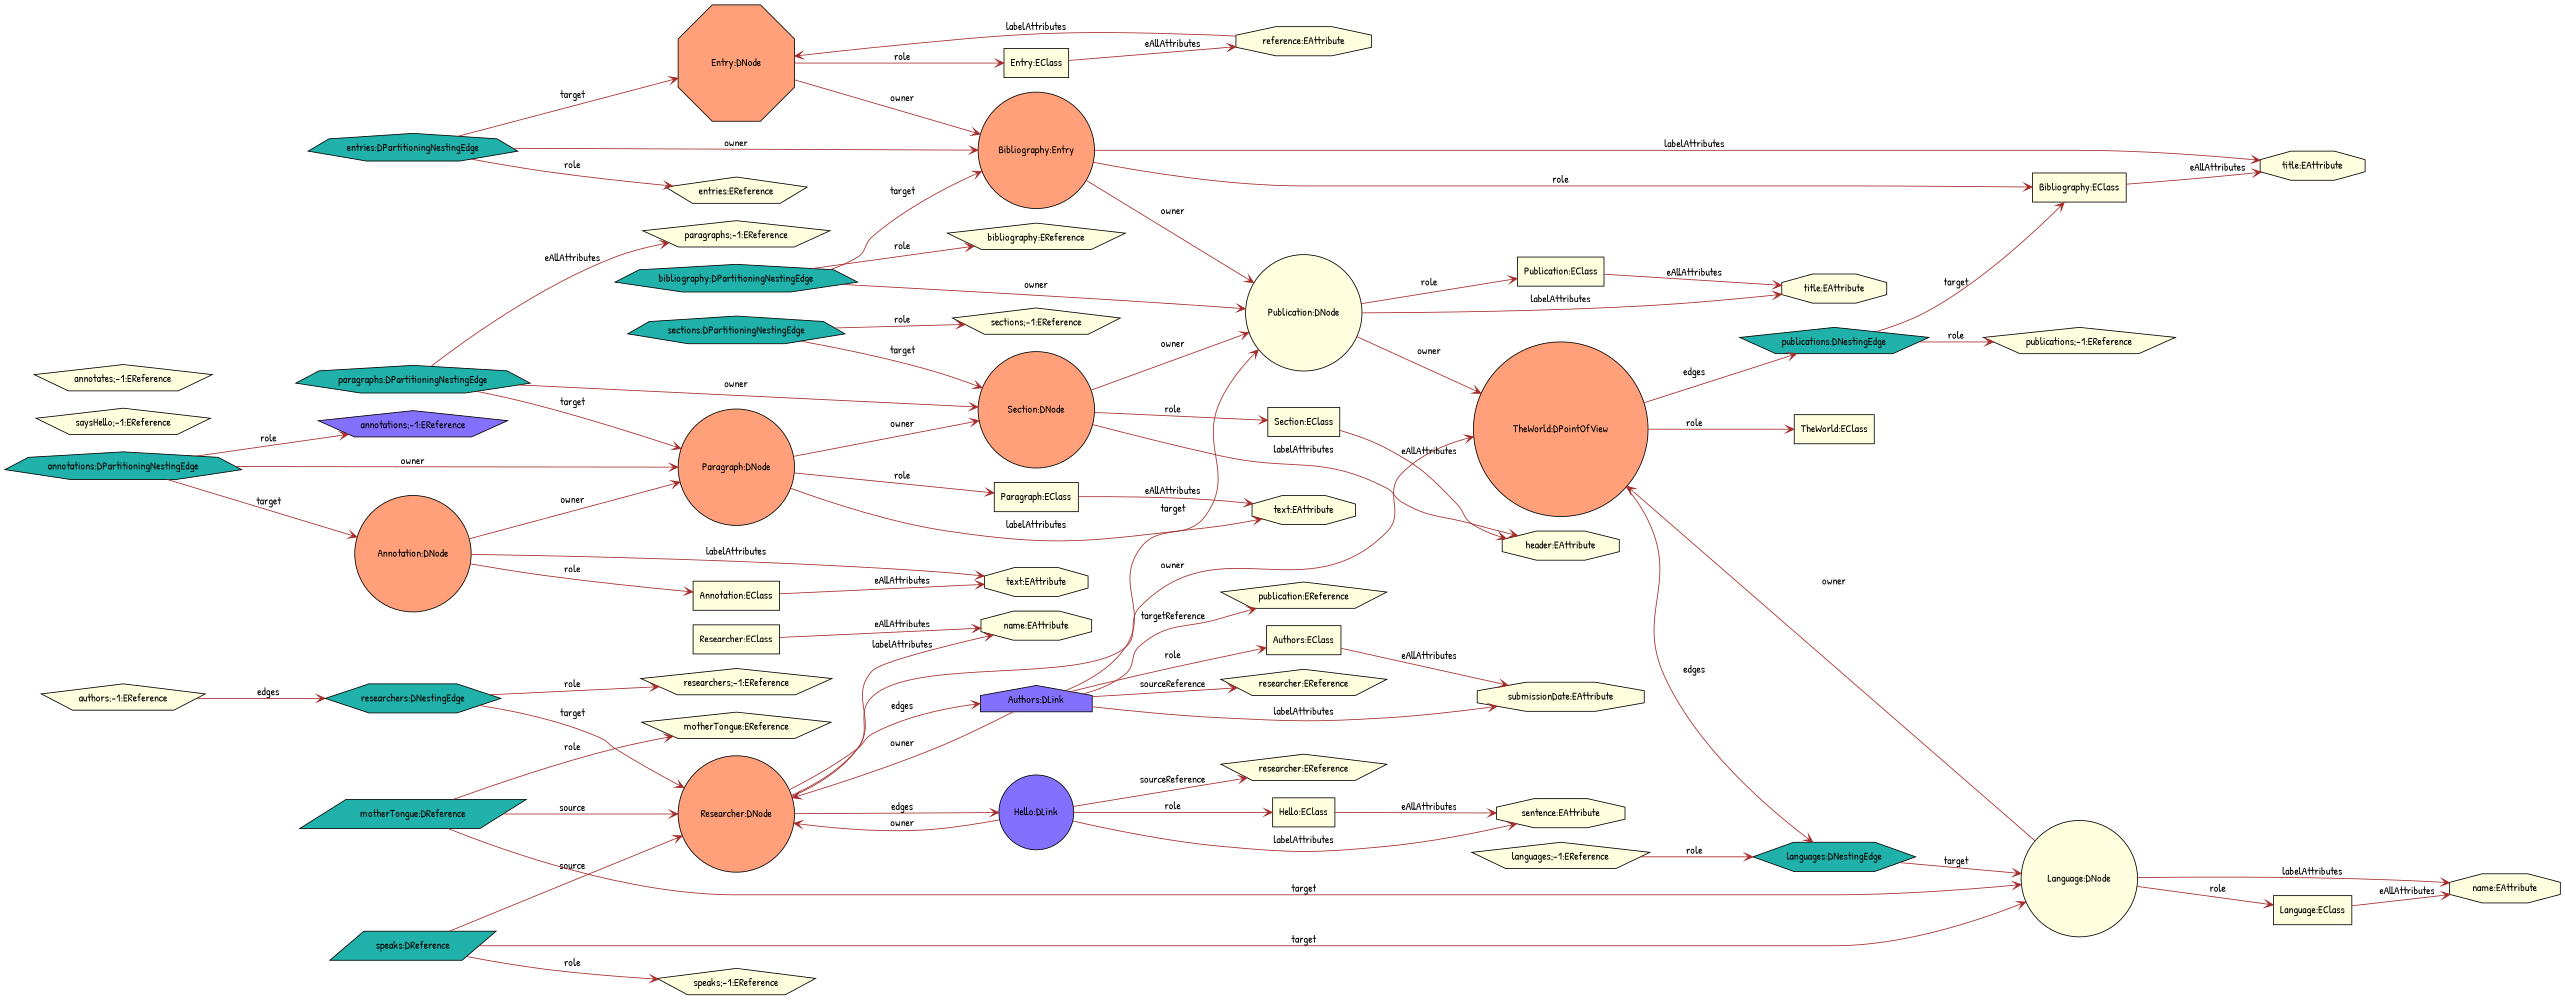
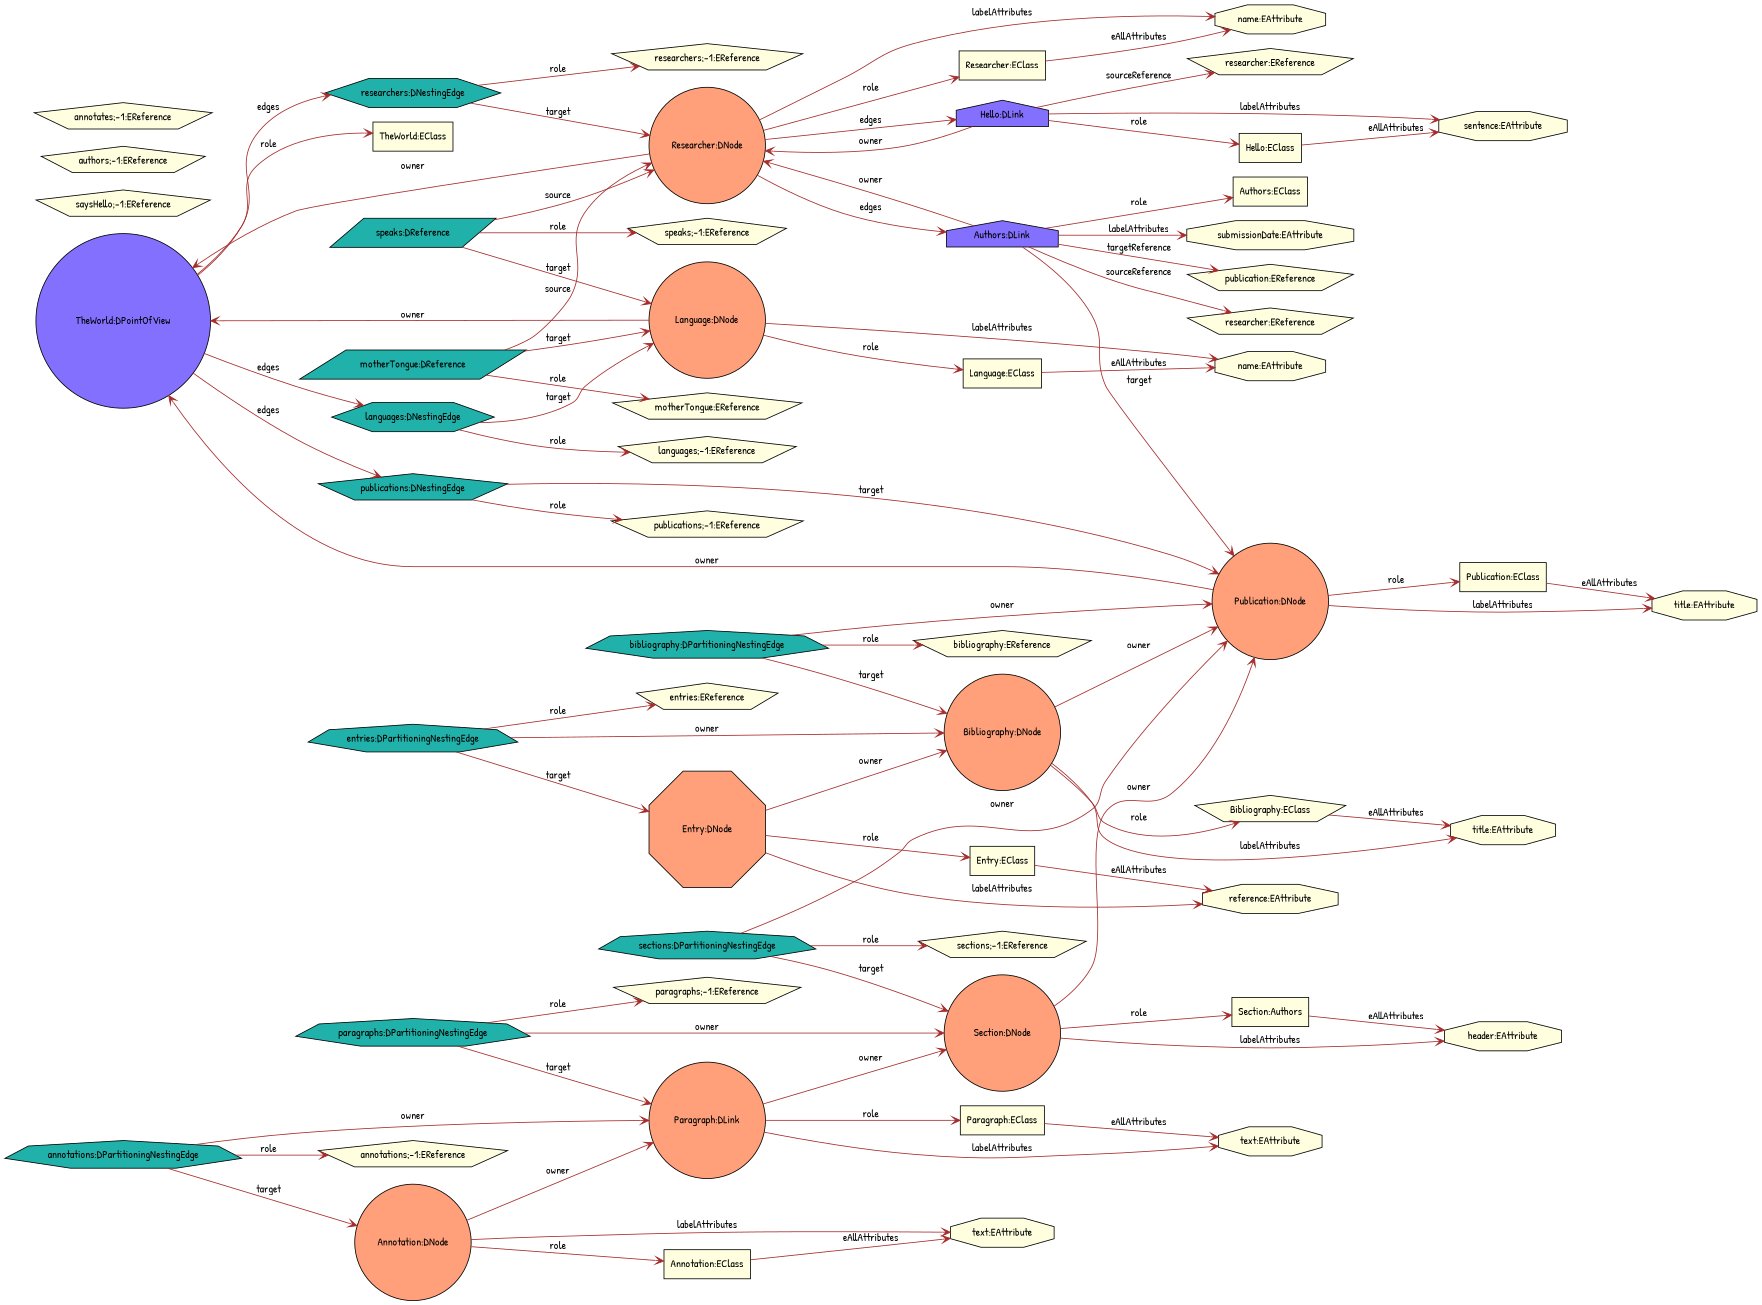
(1019, 35) -> (977, 902)
none -> (857, 105)
(1036, 150) -> (1002, 732)
(2079, 188) -> (1270, 810)
(573, 258) -> (558, 1004)
(1974, 281) -> (863, 498)
(1304, 313) -> (1270, 601)
(1304, 422) -> (1270, 1012)
(413, 425) -> (413, 1155)
(1561, 429) -> (123, 321)
(736, 467) -> (707, 1120)
(1421, 666) -> none
(257, 698) -> (246, 168)
(1036, 812) -> (1002, 115)
none -> (1010, 829)
(1693, 857) -> (540, 446)
(2079, 879) -> (707, 320)
